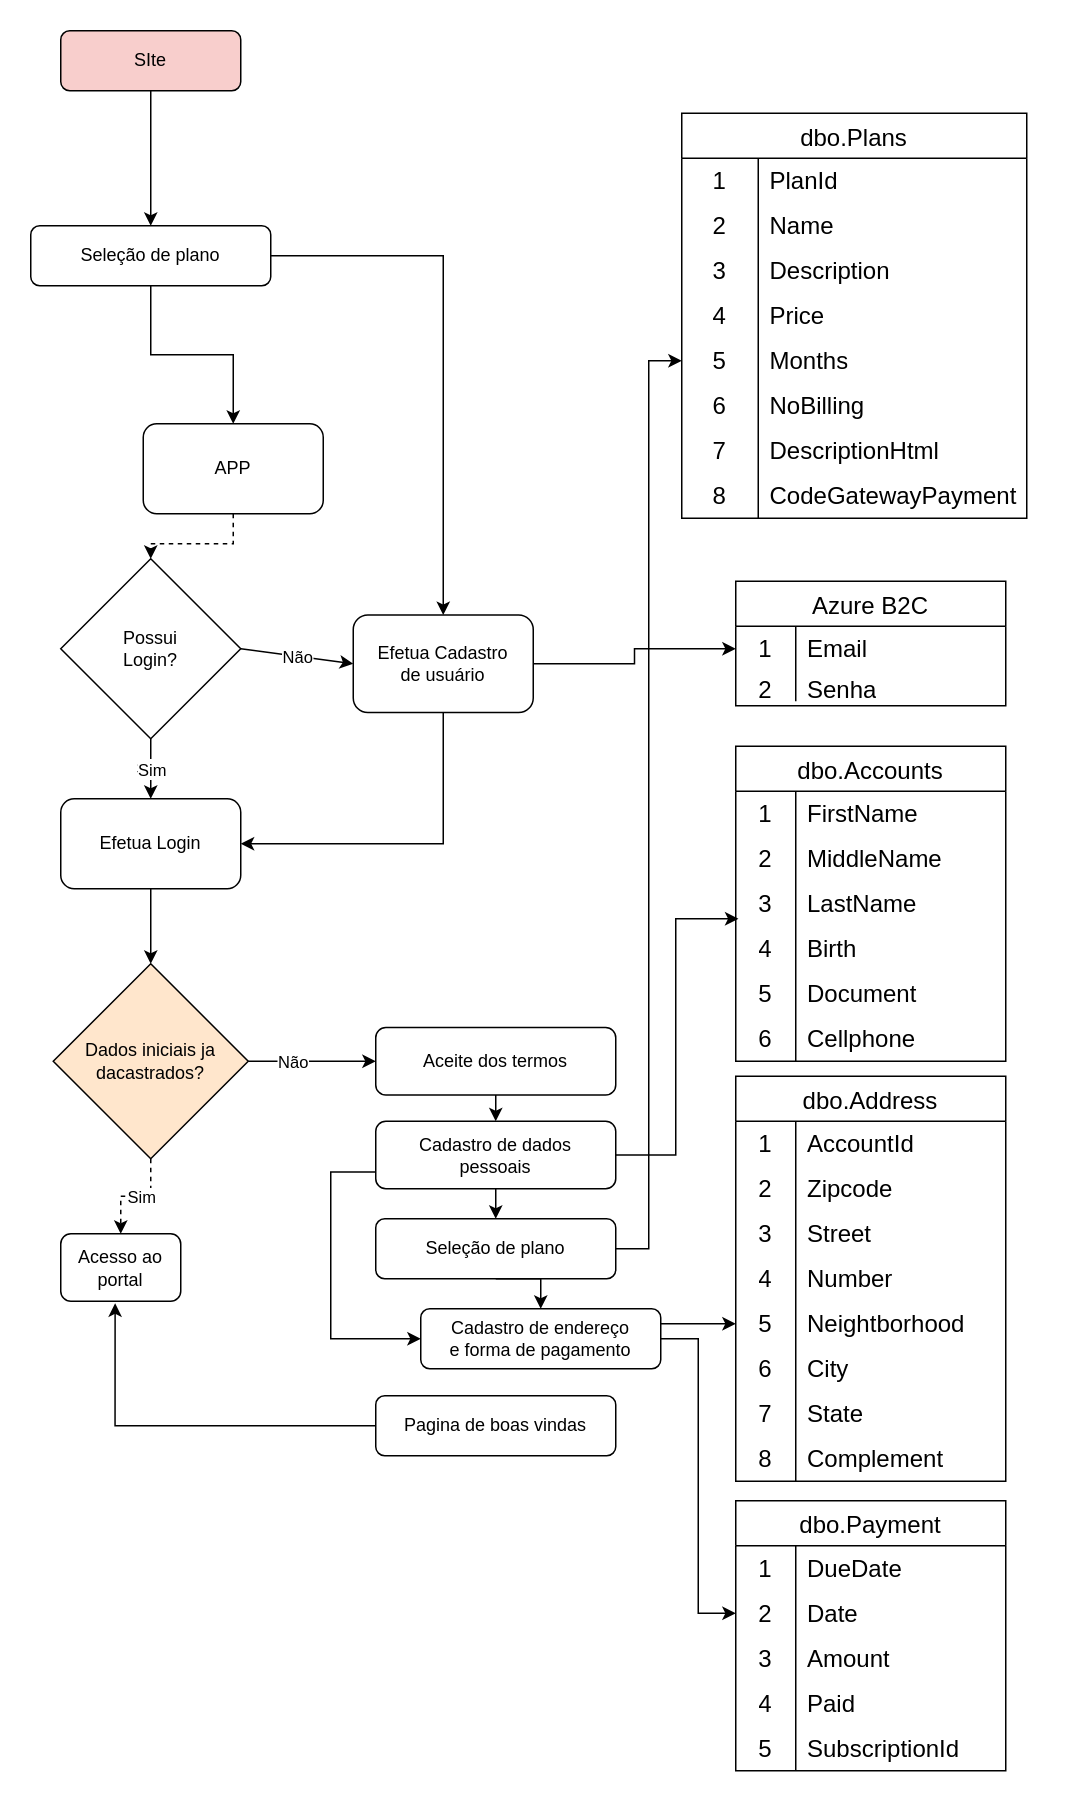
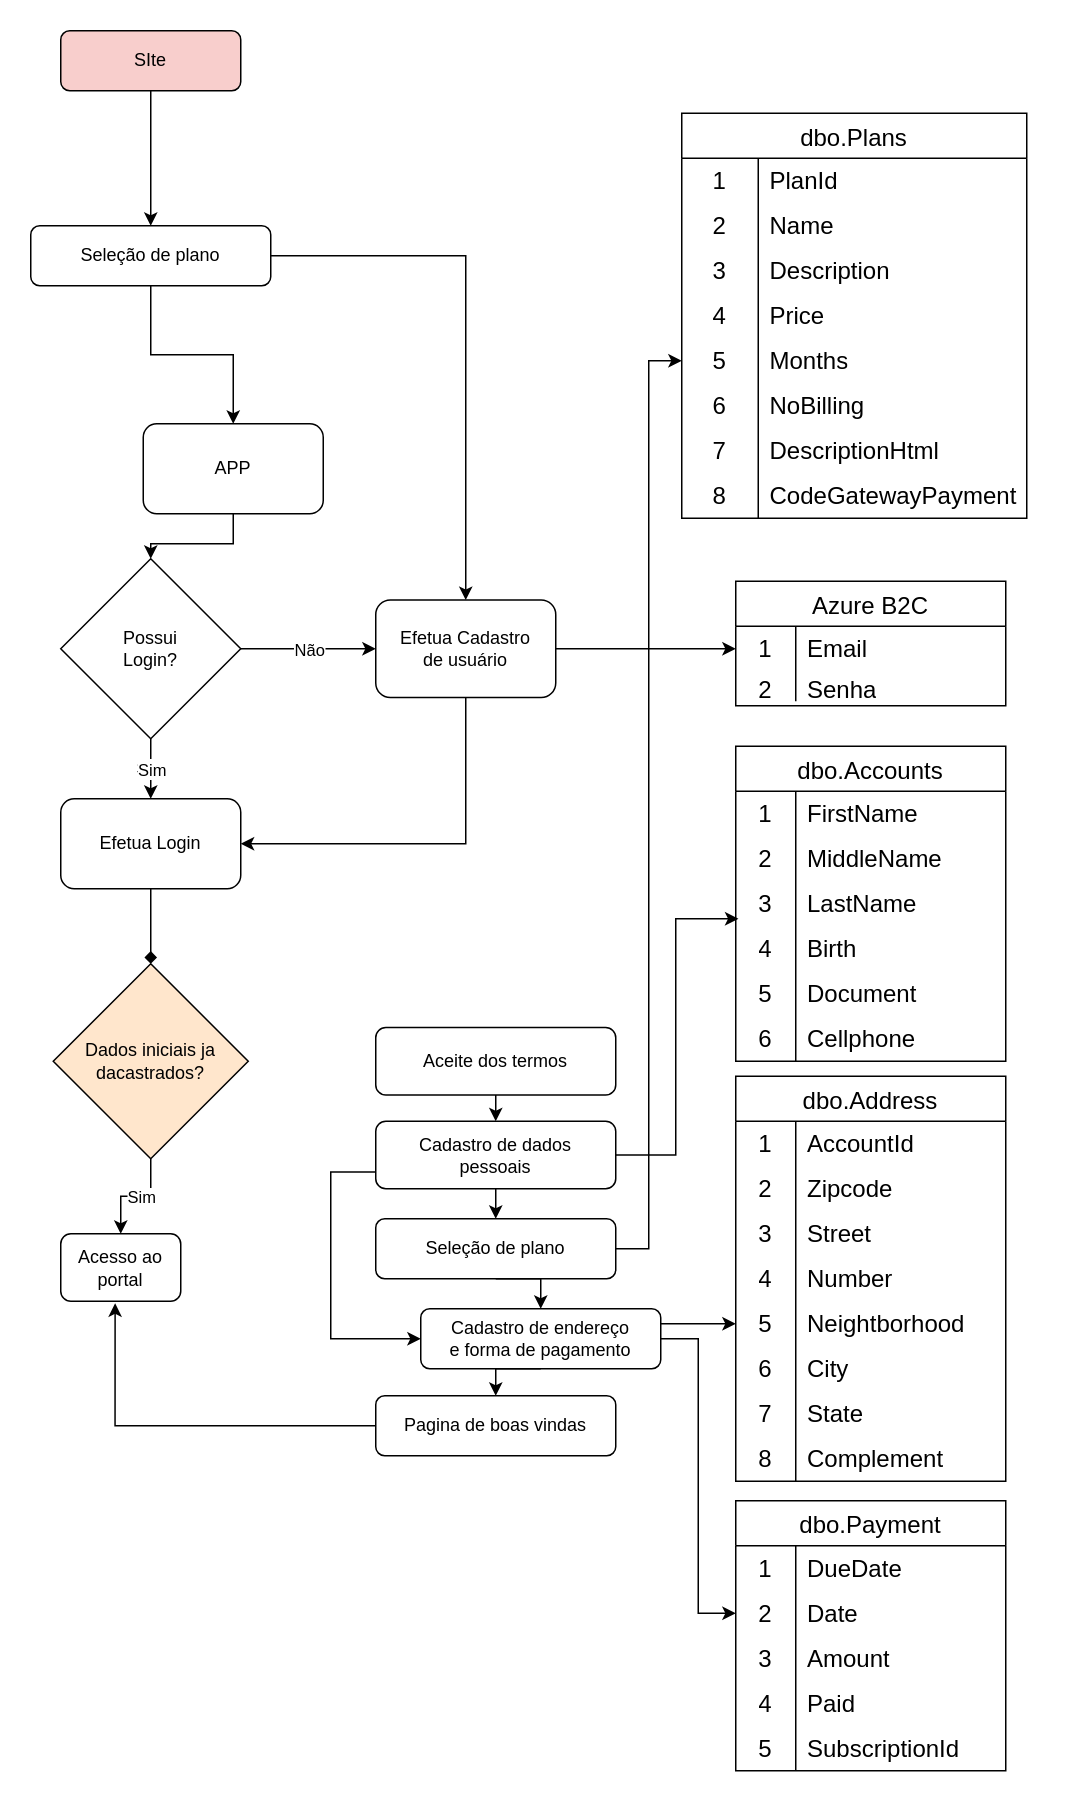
(204, 544) -> (204, 544)
(443, 664) -> (466, 649)
(151, 952) -> (151, 951)
(307, 1061) -> none
(121, 1205) -> (121, 1205)
none -> (496, 1376)
